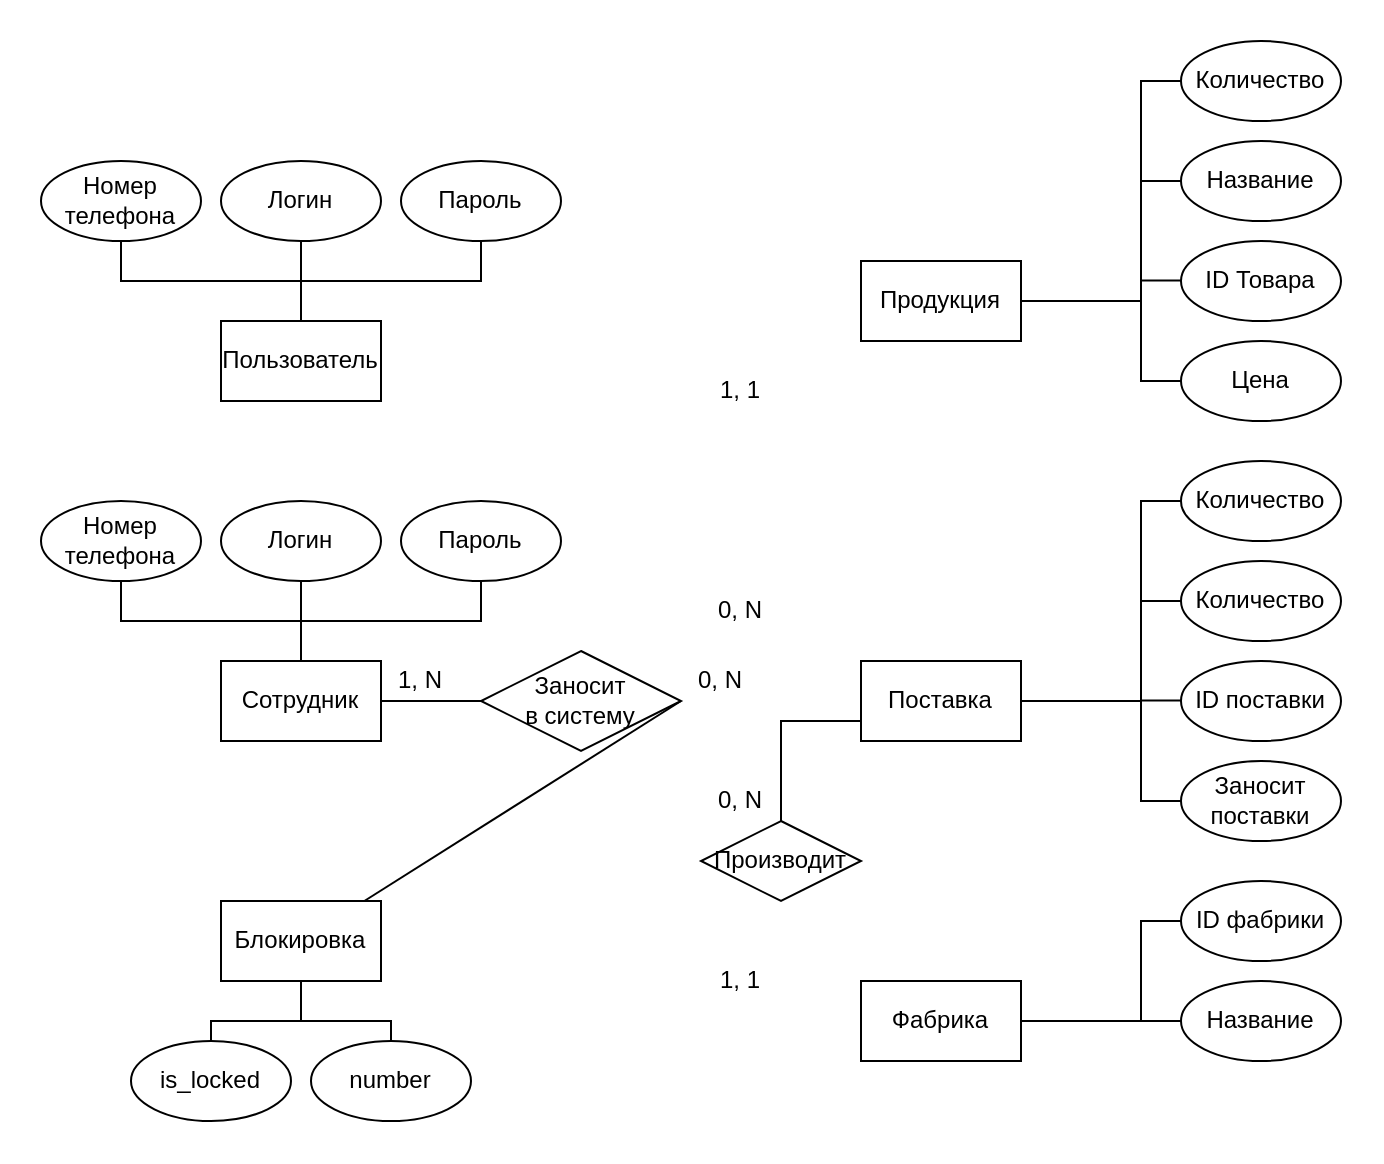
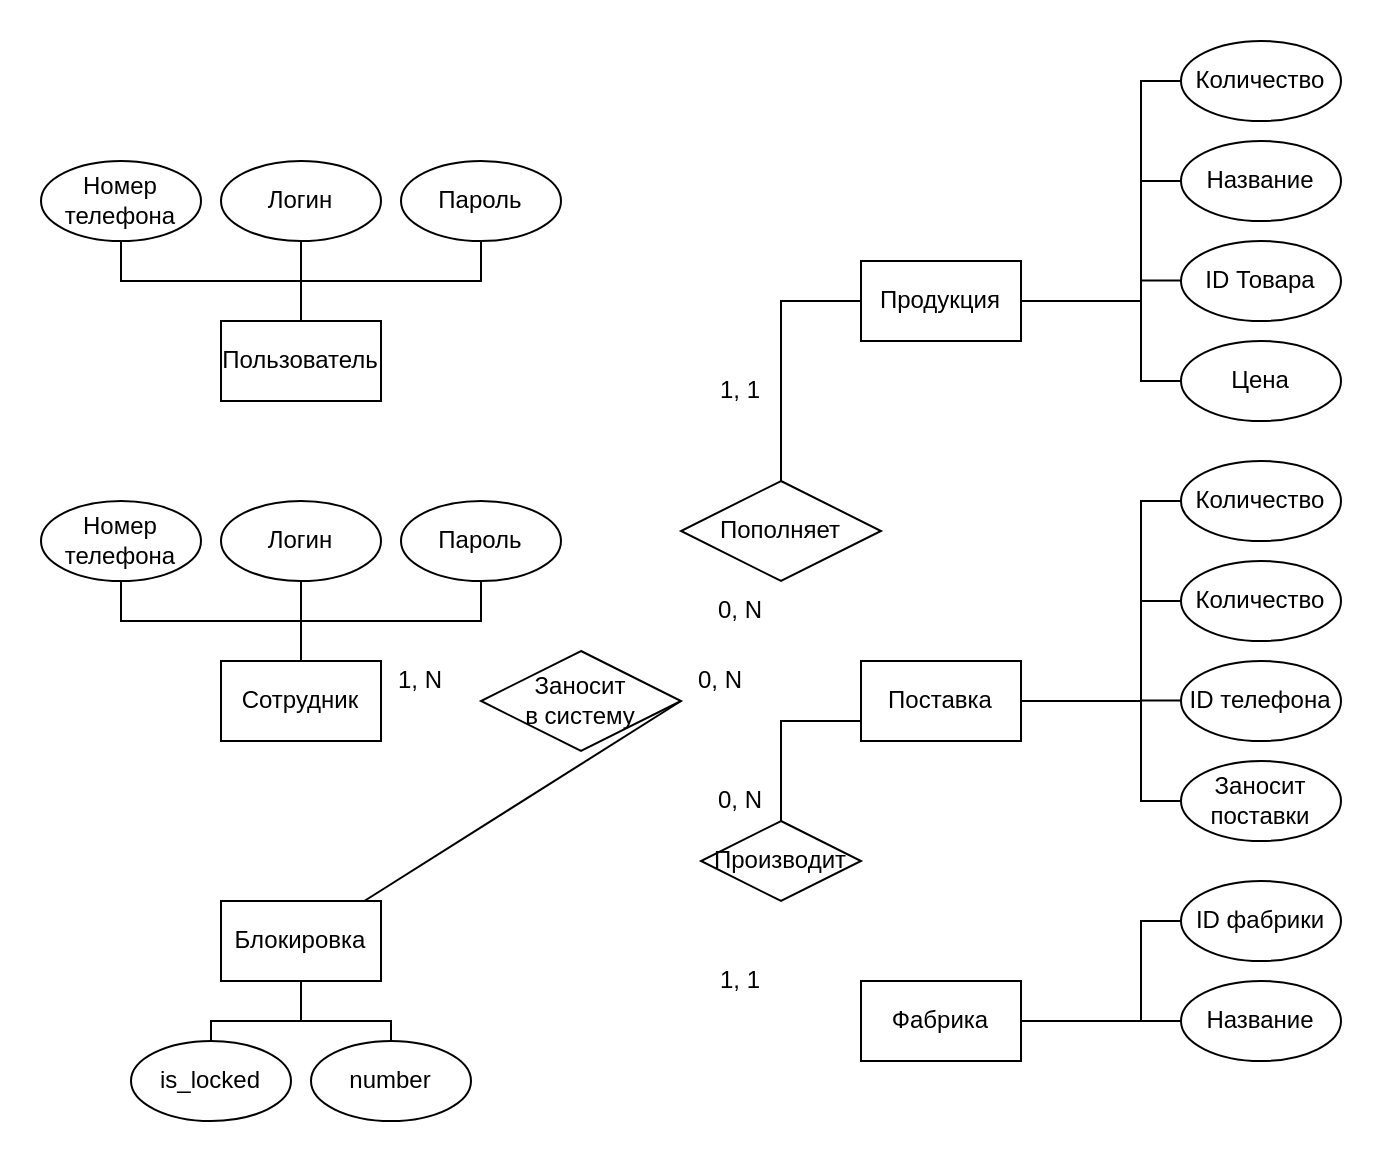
none -> (781, 351)
none -> (781, 531)
(431, 701) -> none
(1261, 701) -> (1261, 701)
